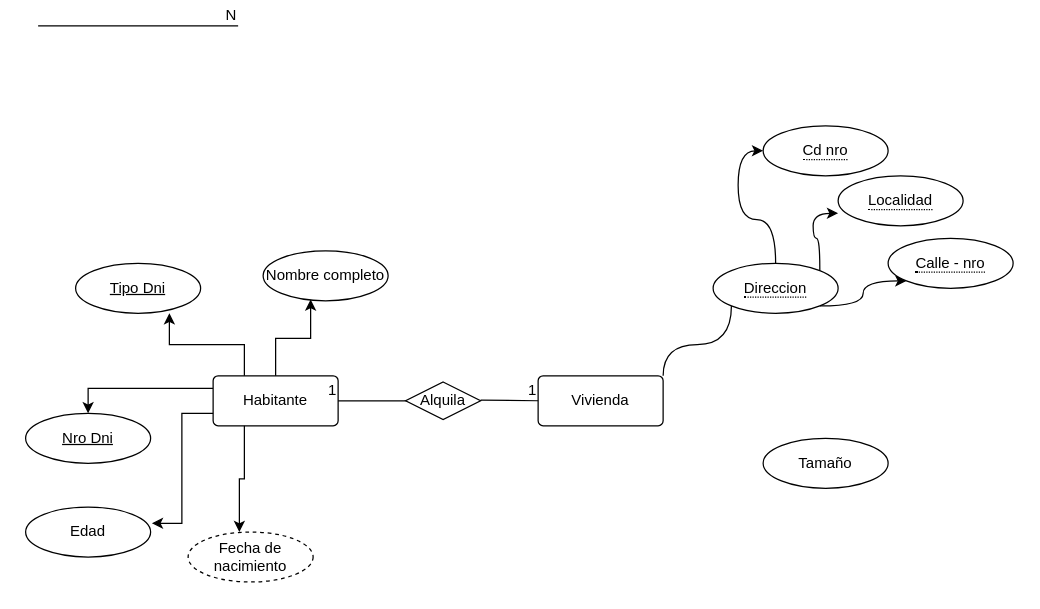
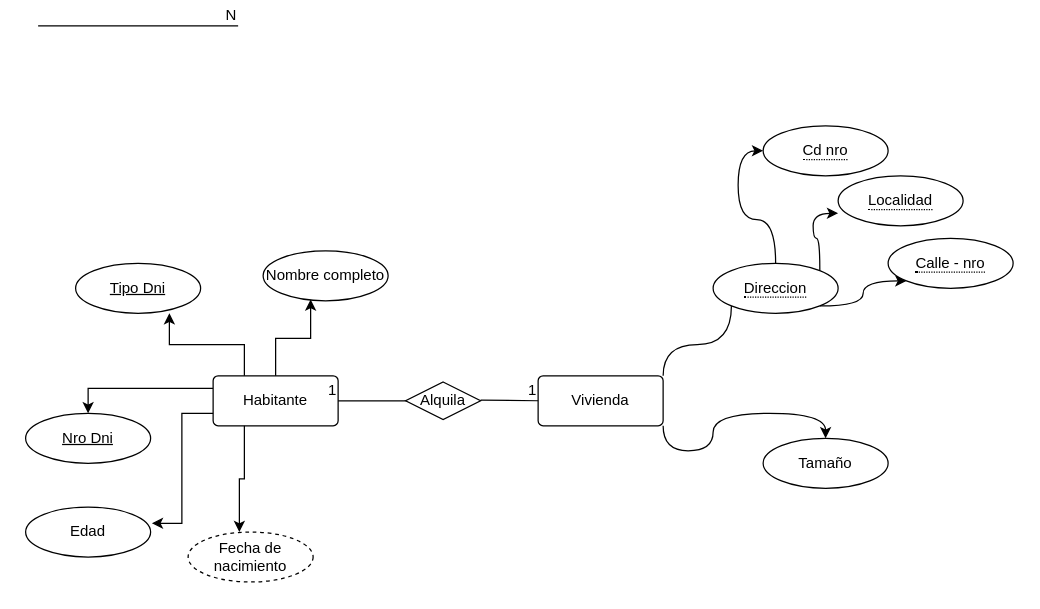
none -> (734, 416)
